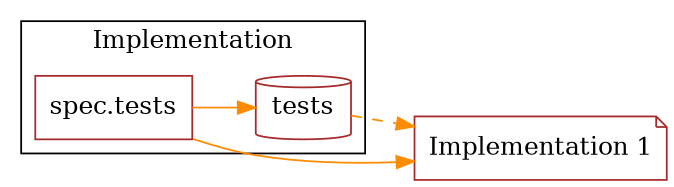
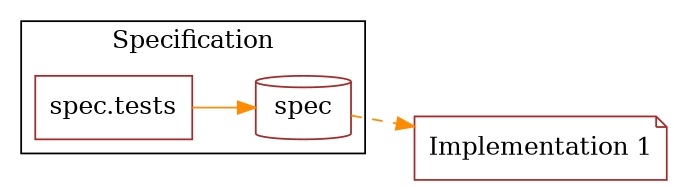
(193, 41) -> (193, 41)
(303, 108) -> (303, 108)
(294, 160) -> none
